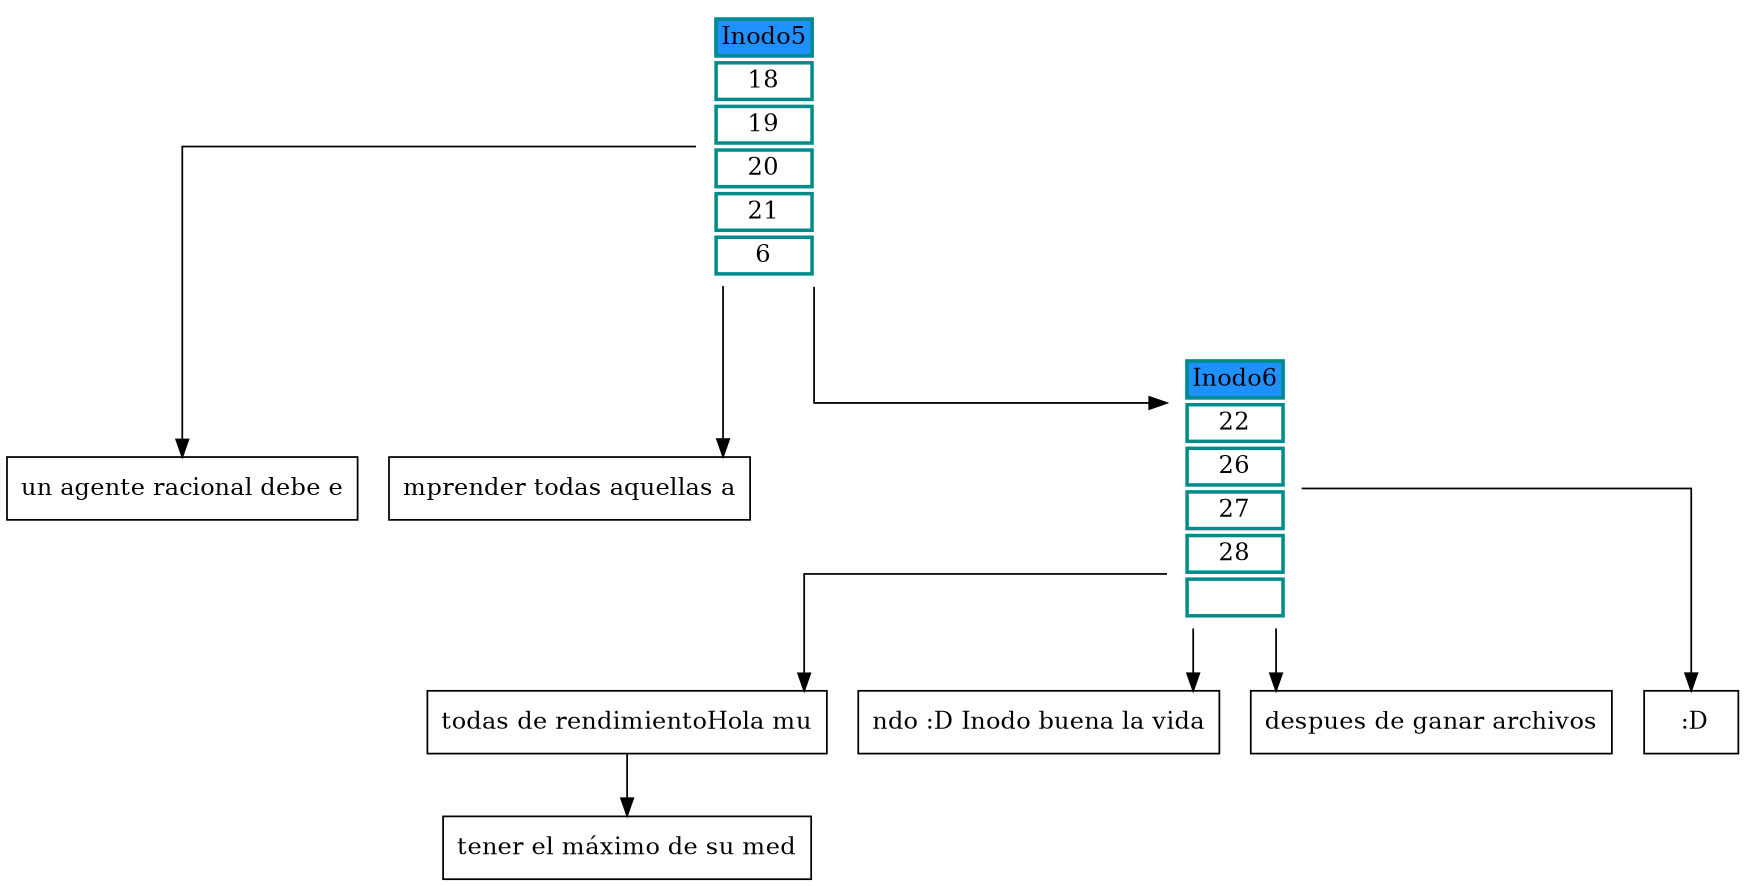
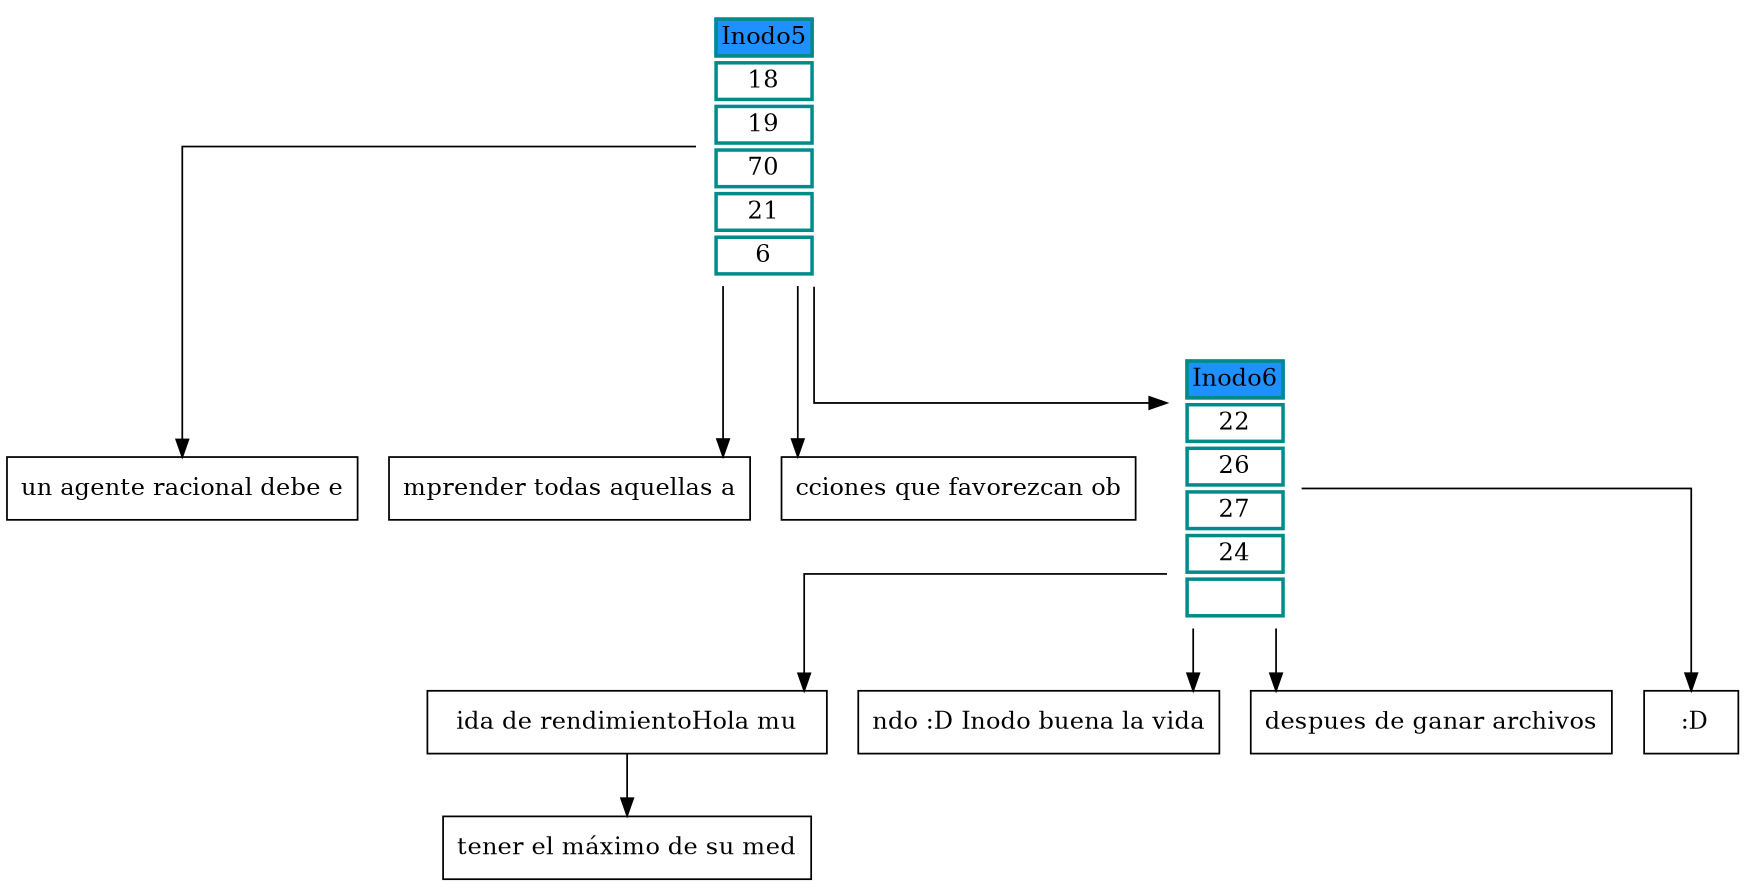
(764, 167) -> (764, 167)
none -> (959, 488)
(1235, 553) -> (1235, 553)
(627, 722) -> (627, 722)
